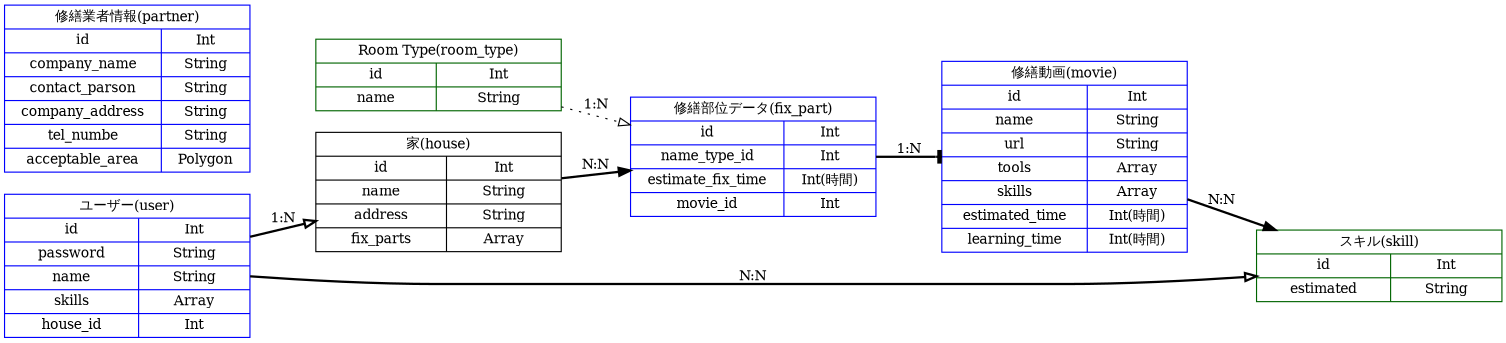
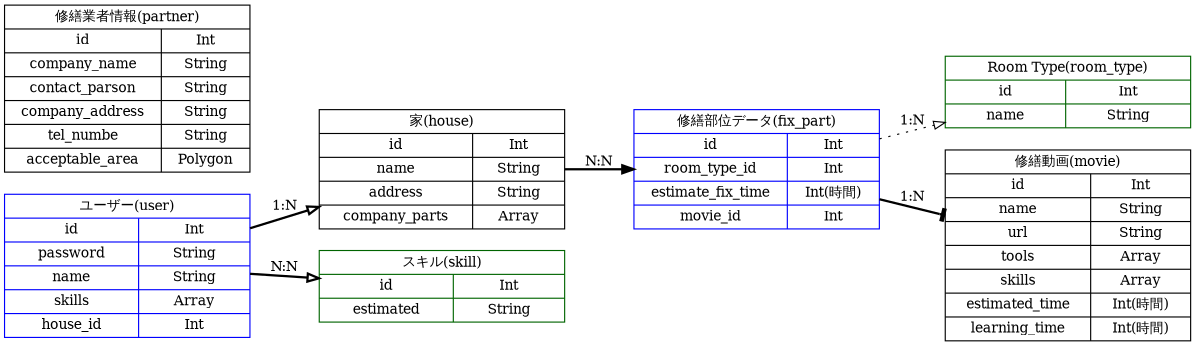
(127, 89) -> (127, 89)
(590, 114) -> (907, 132)
(707, 156) -> (711, 169)
(1065, 157) -> (1068, 245)
(1226, 213) -> none
(381, 239) -> (396, 216)
